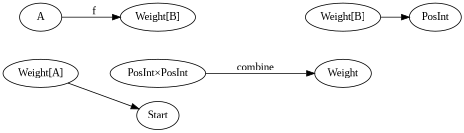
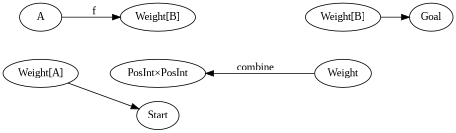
(435, 17) -> (431, 17)
(256, 73) -> (264, 73)
